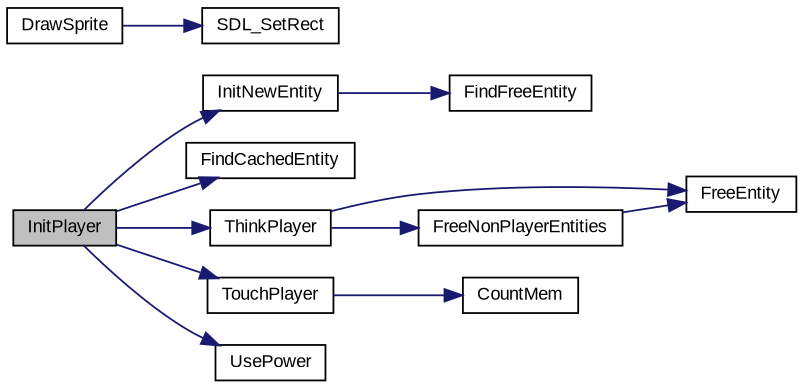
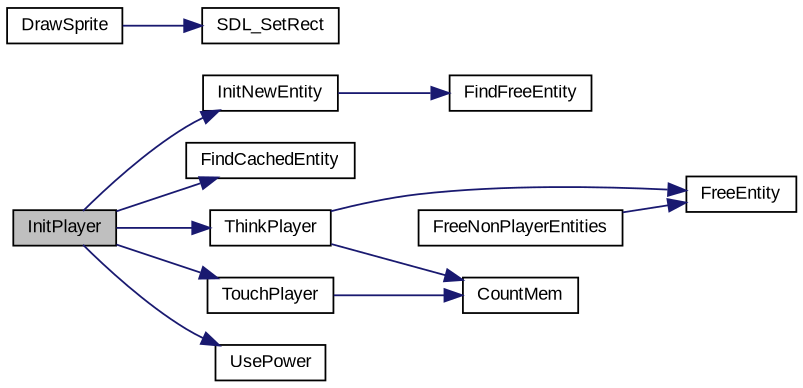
(366, 228) -> (388, 260)
